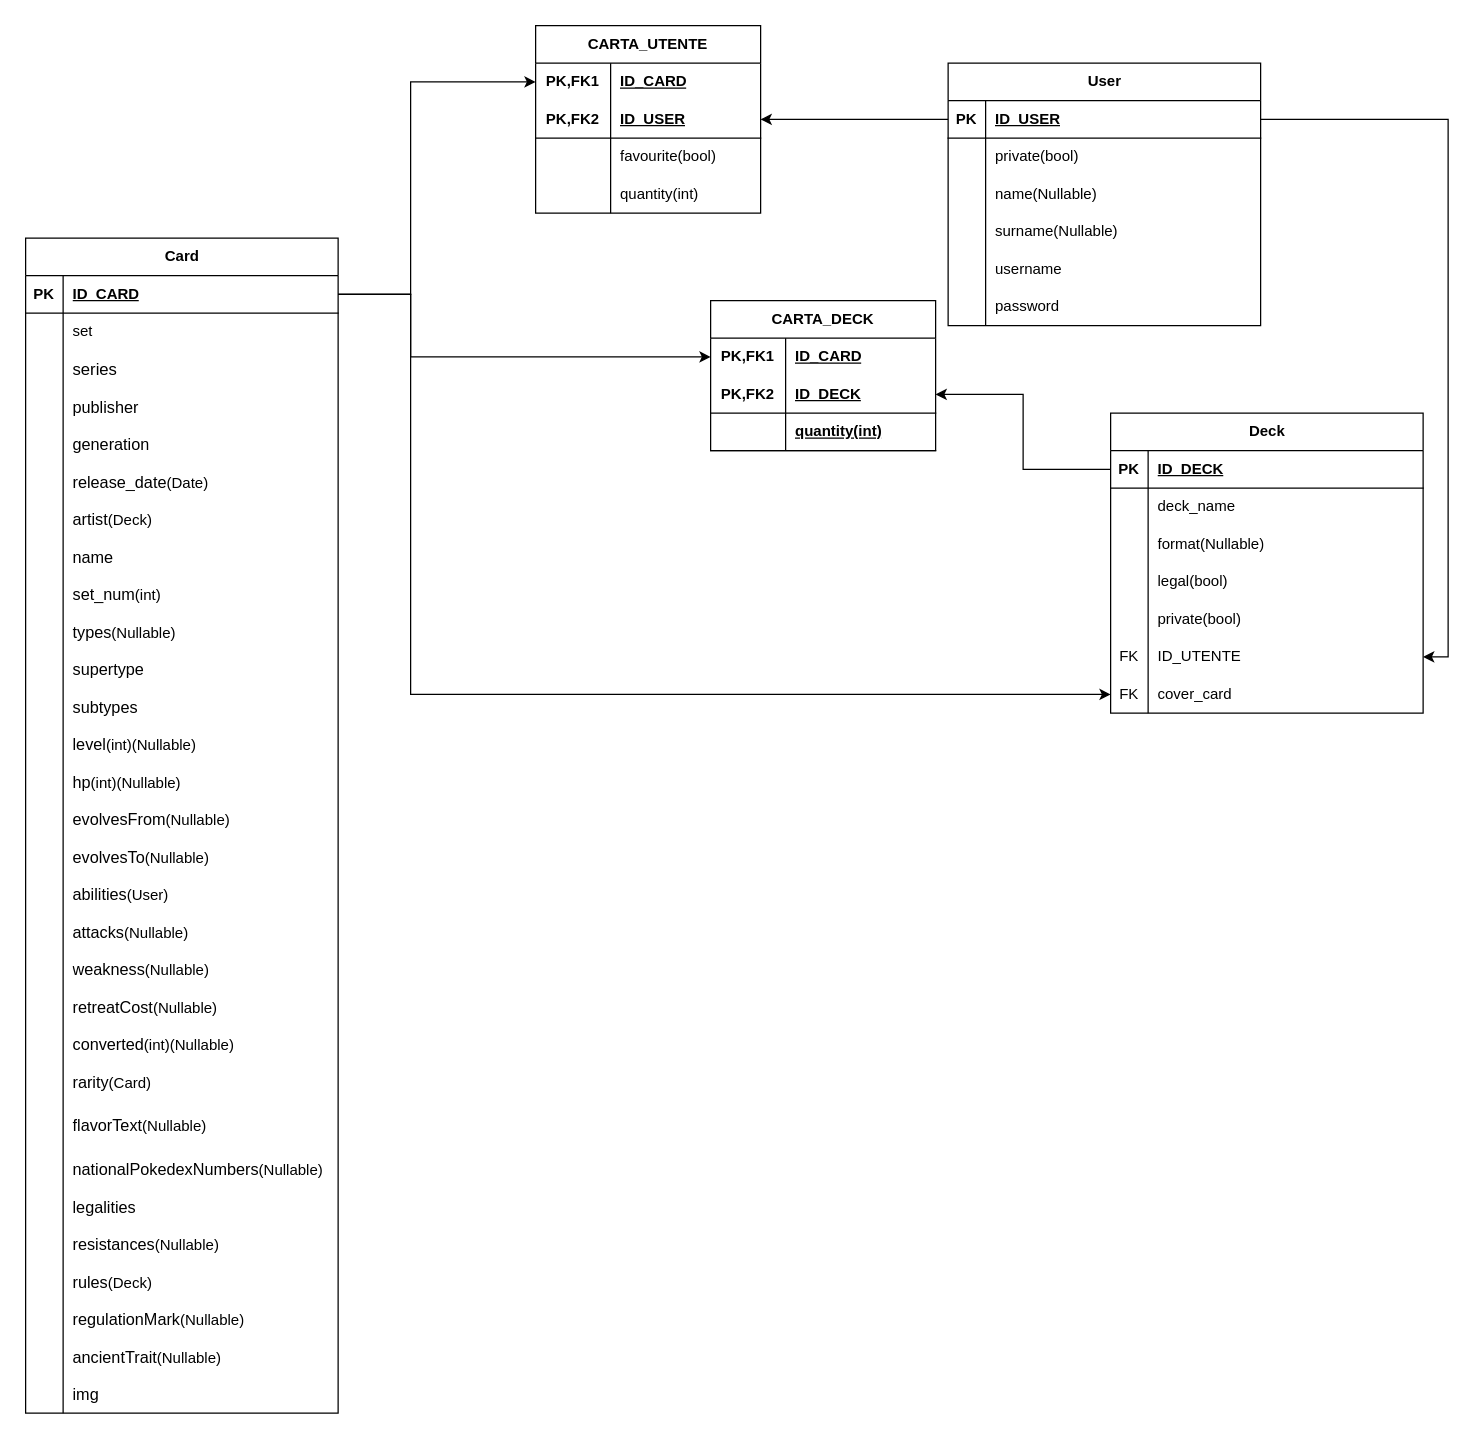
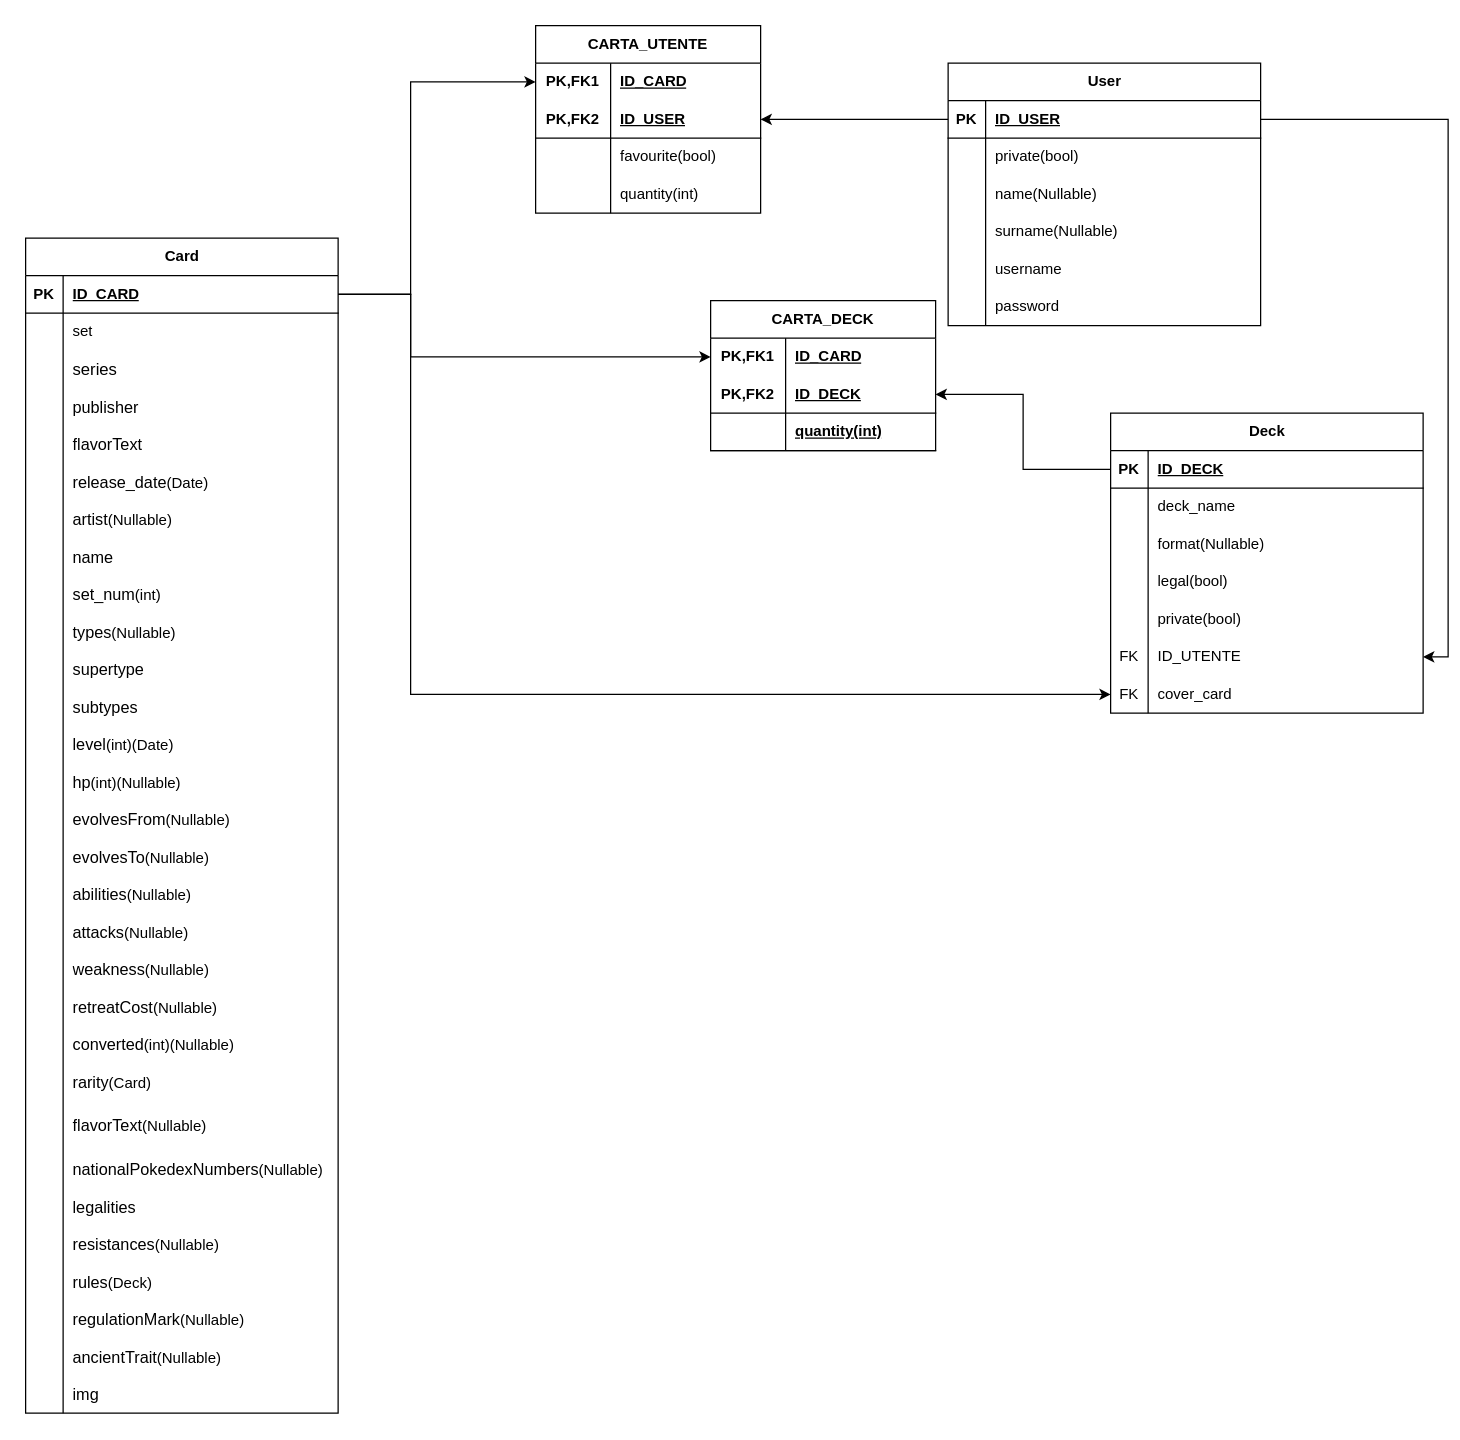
(113, 444) -> (113, 444)
(122, 519) -> (133, 519)
(145, 744) -> (134, 744)
(128, 894) -> (139, 894)
